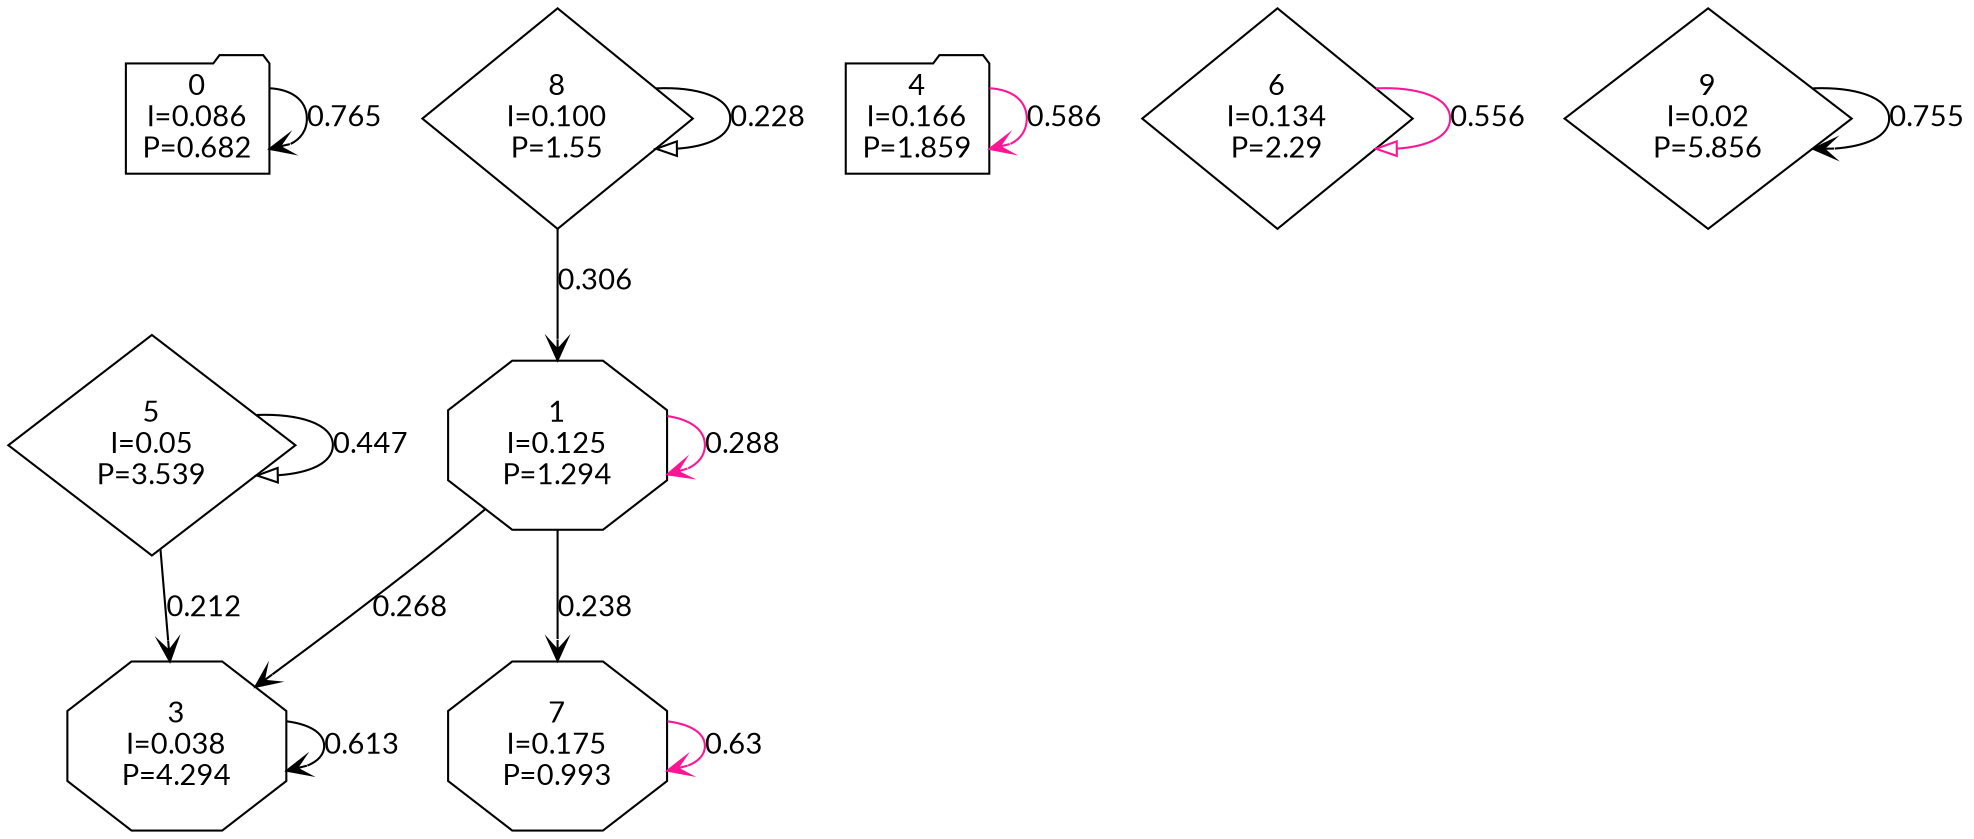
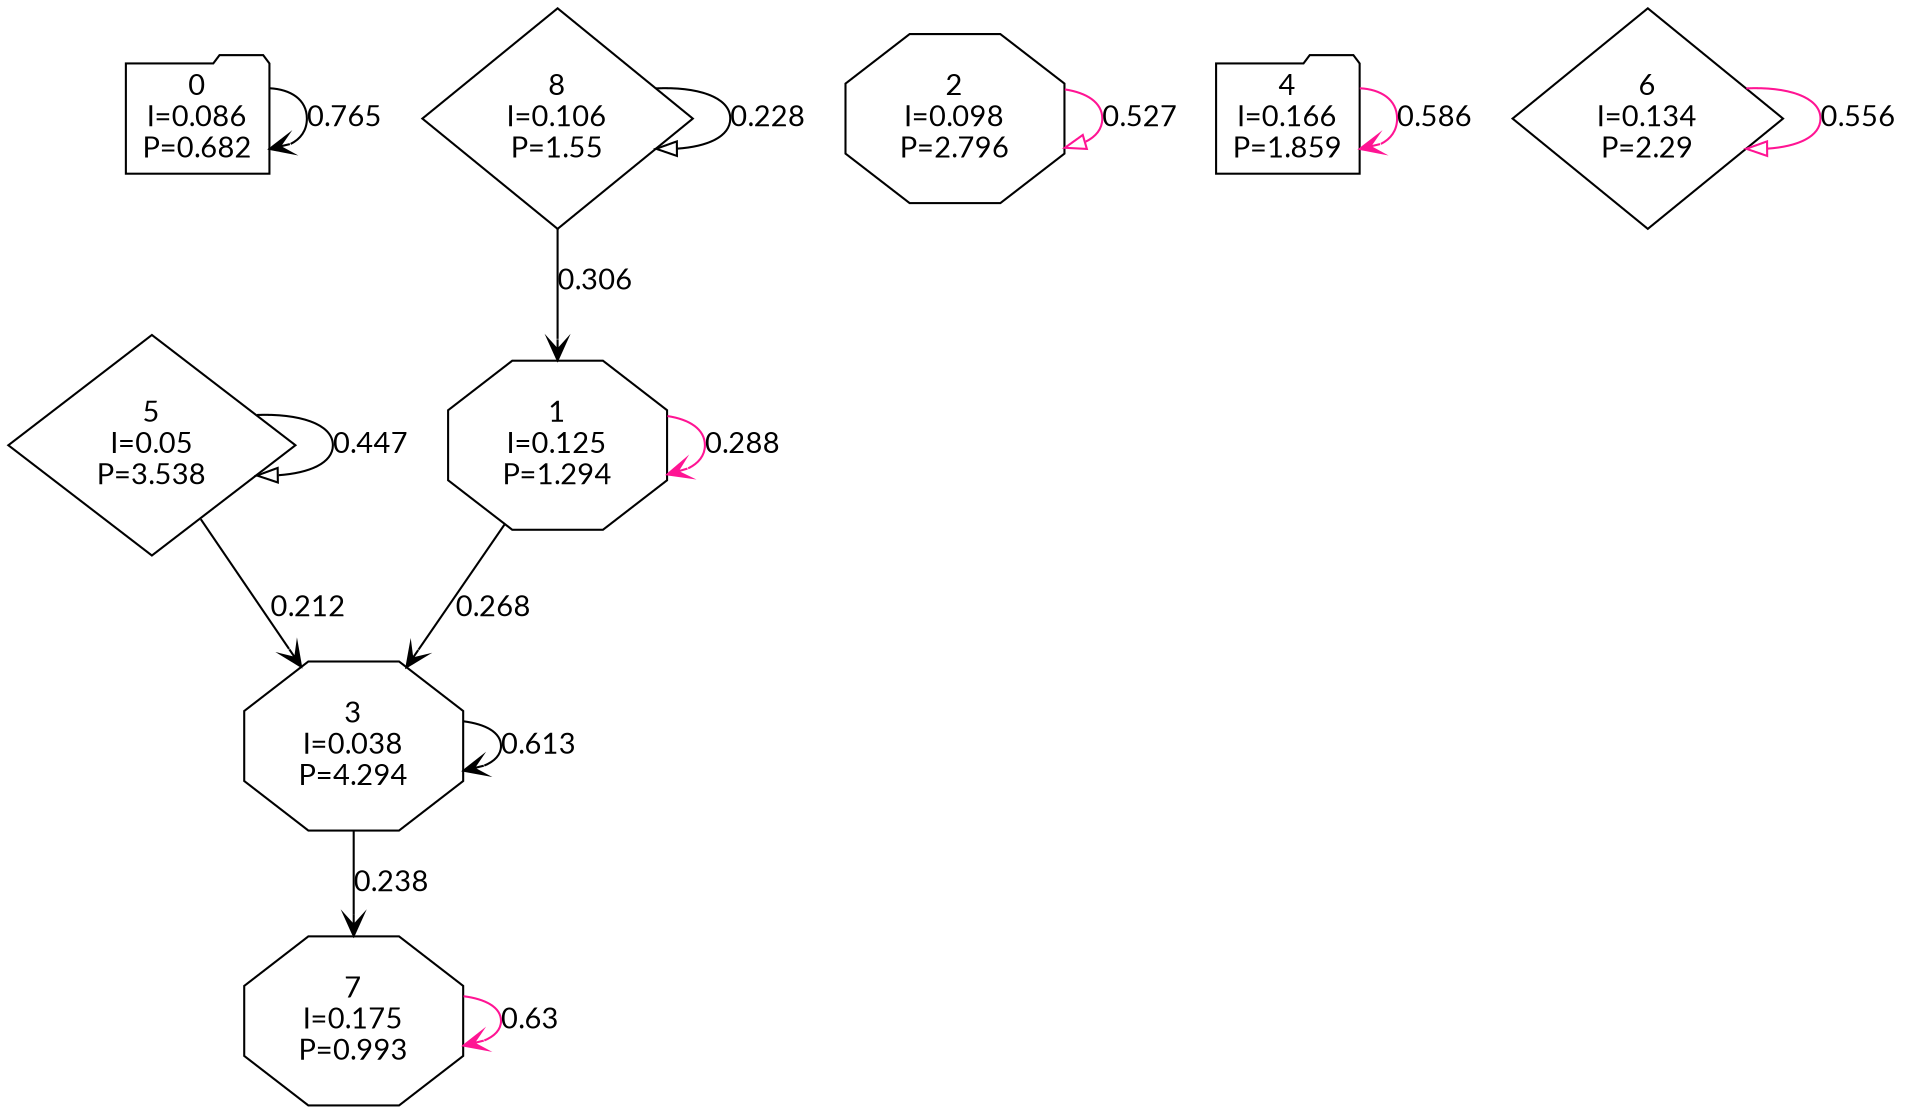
(558, 119) -> (558, 119)
none -> (955, 119)
(1708, 119) -> none
(152, 445) -> (152, 445)
(558, 584) -> (354, 873)
